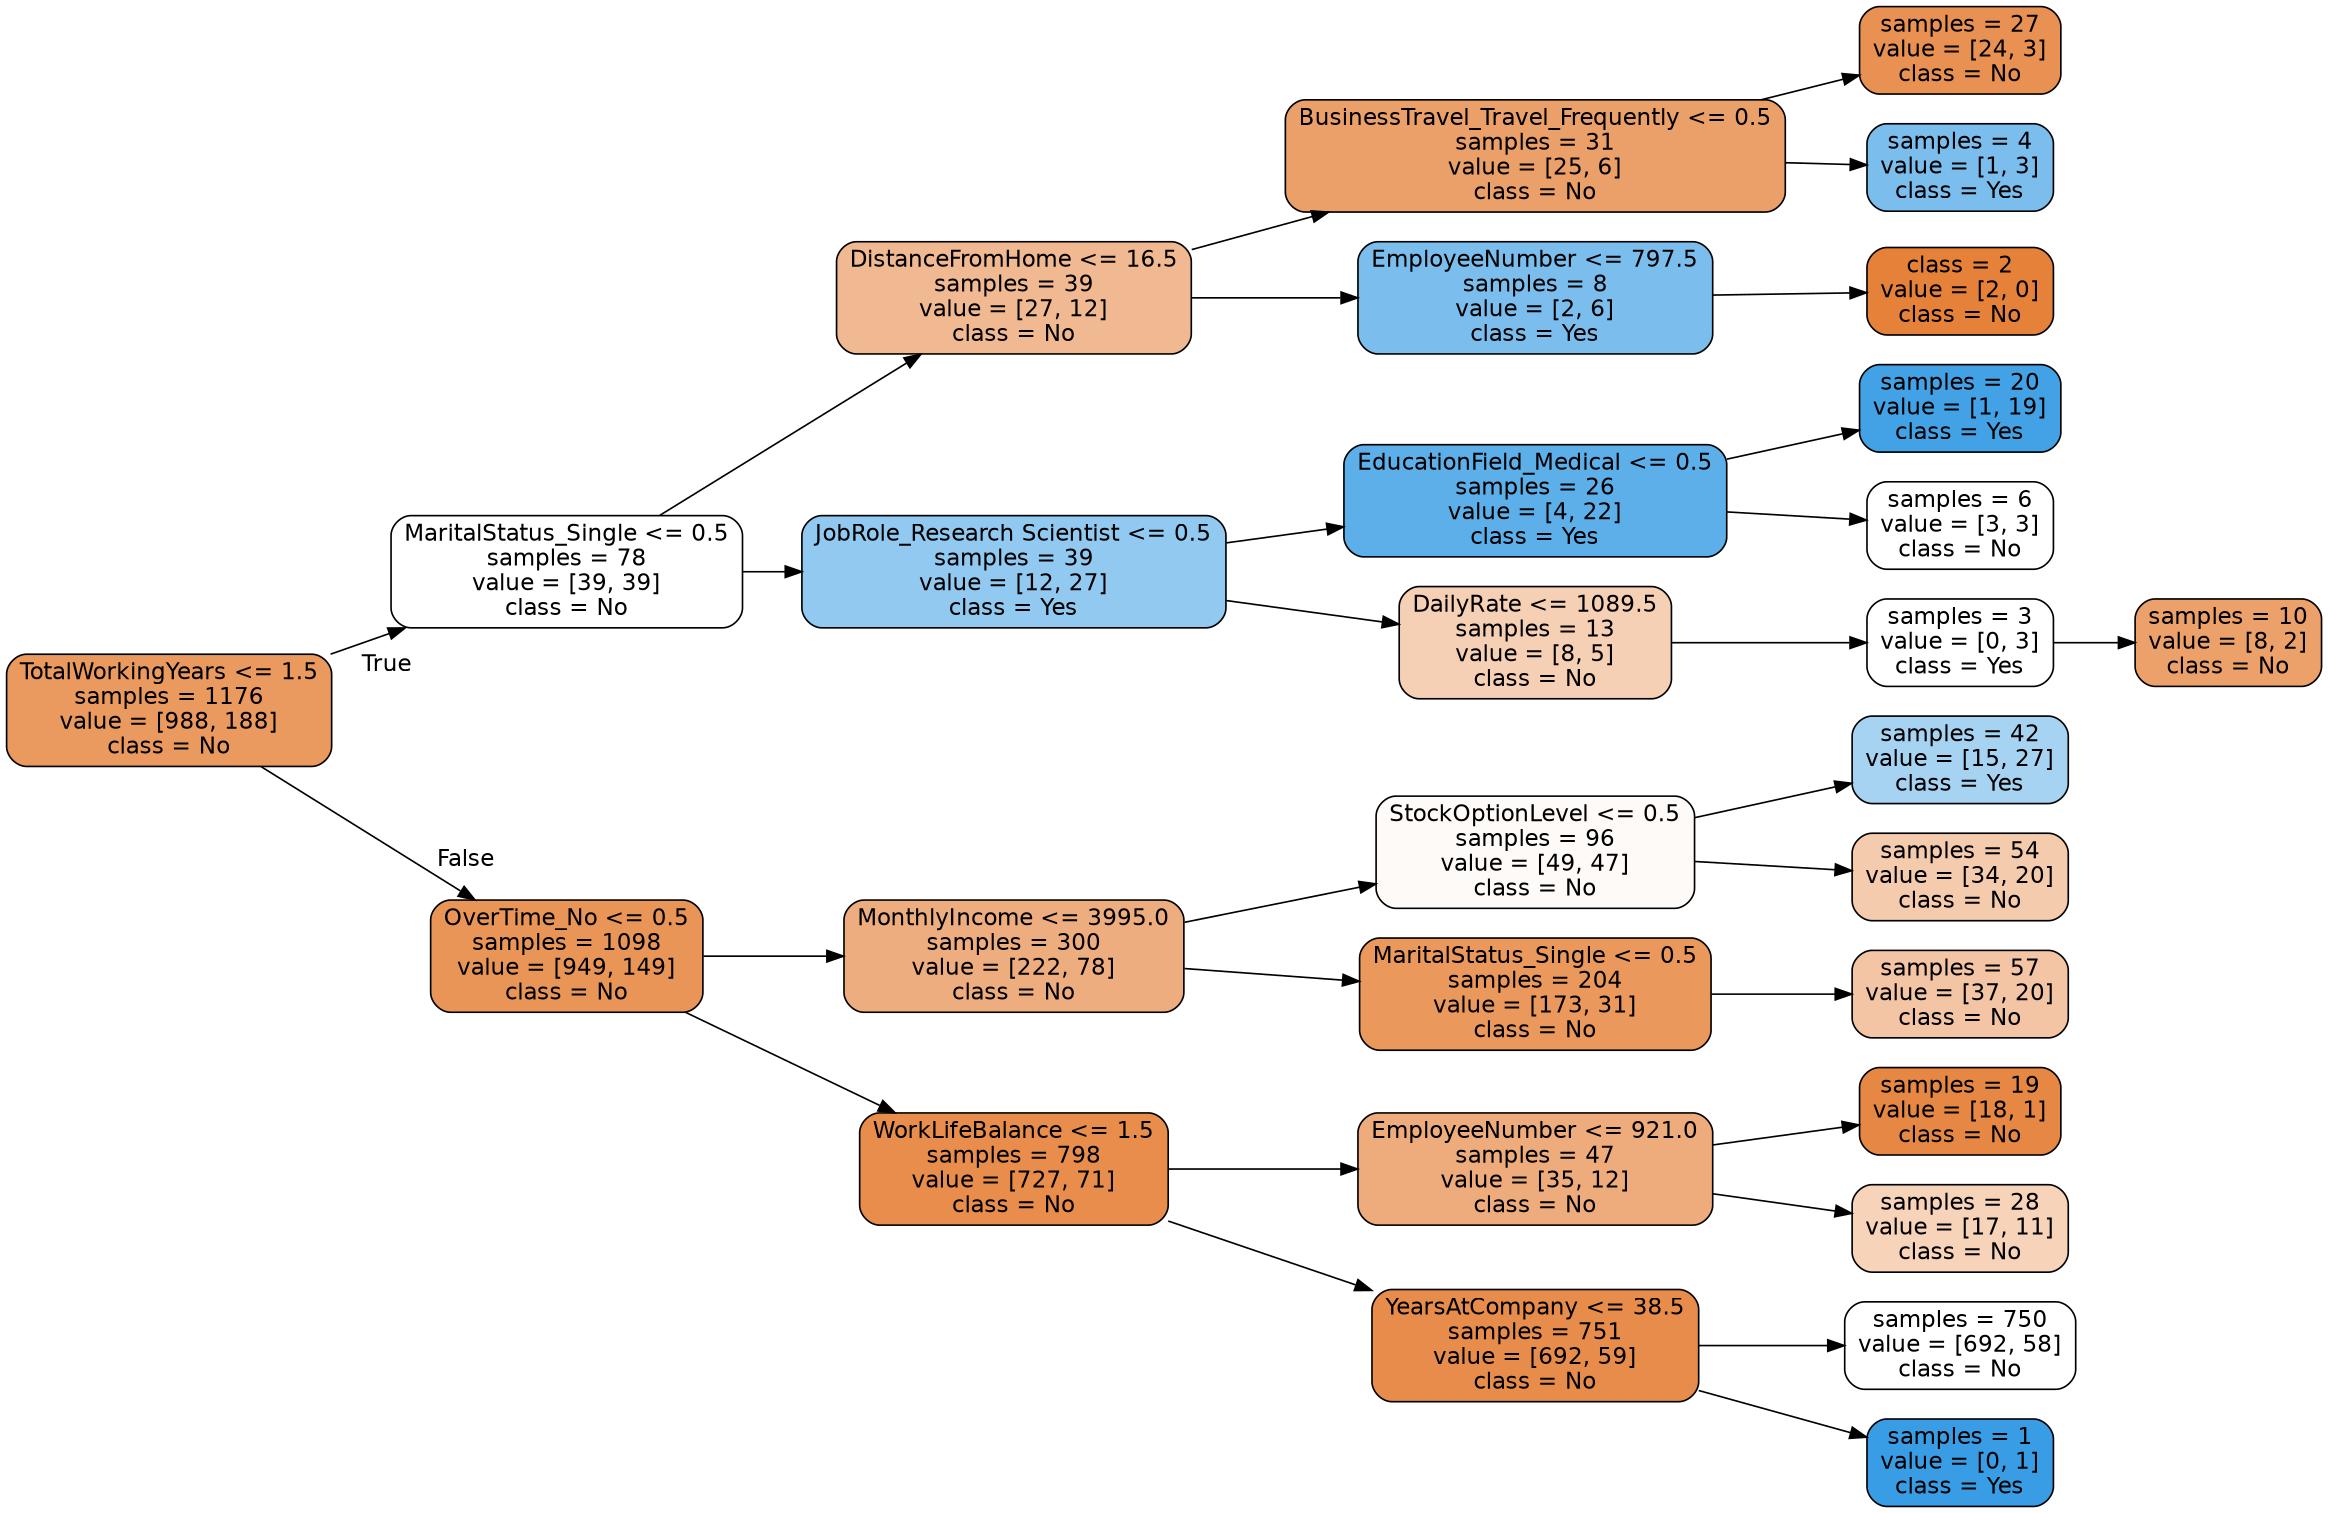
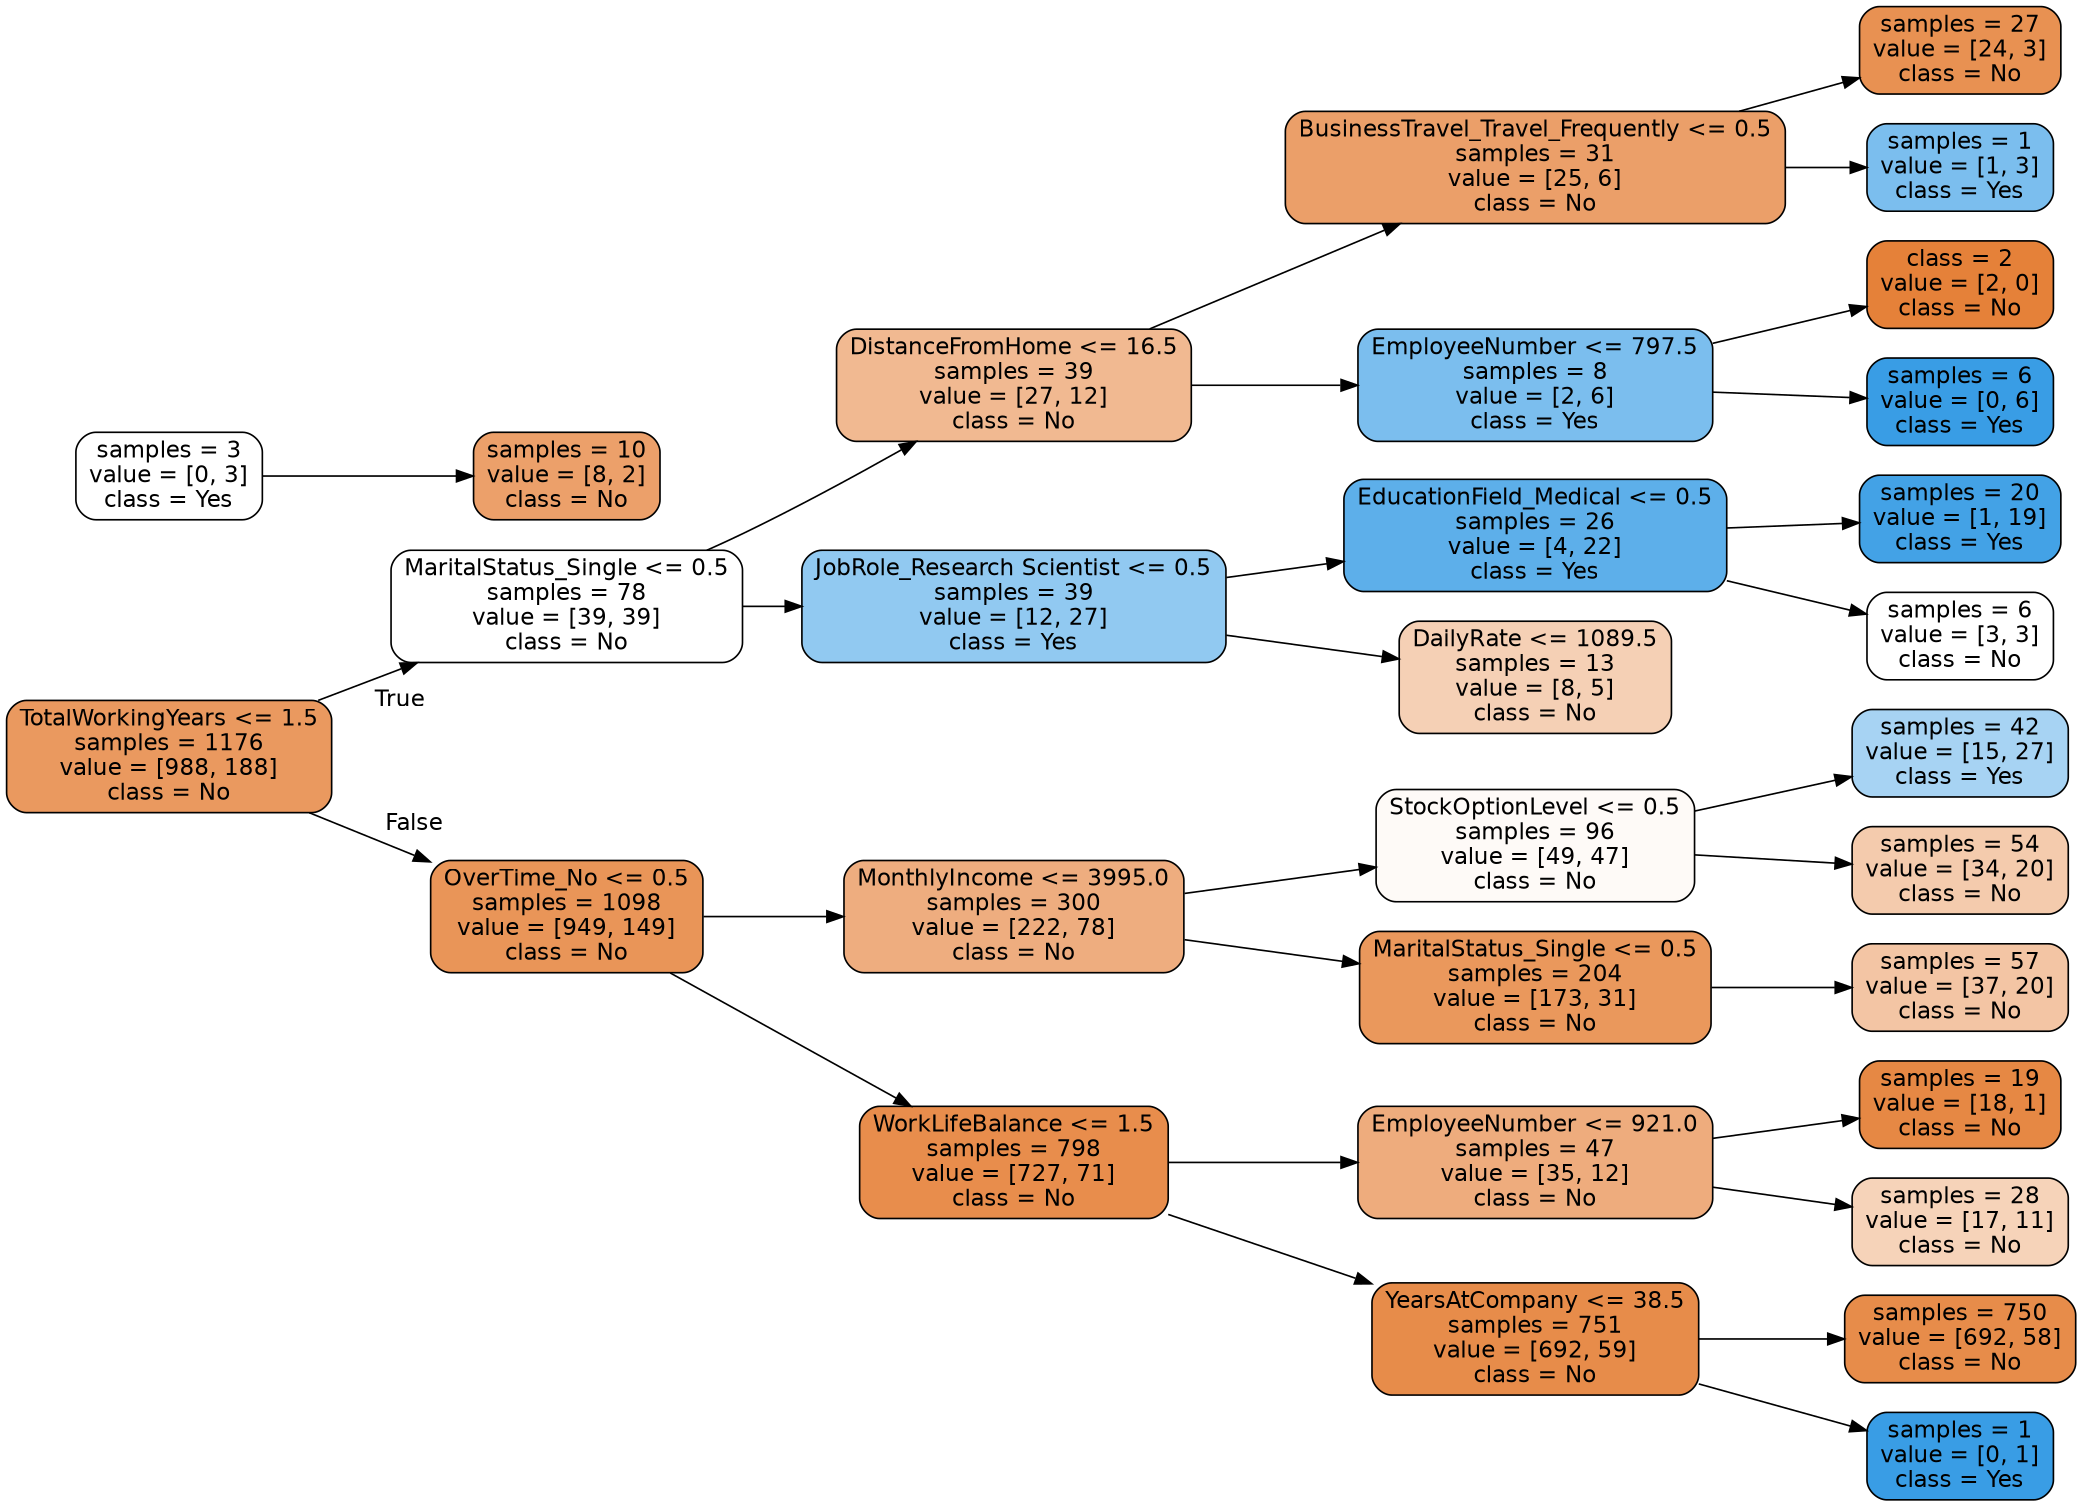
(1960, 167) -> (1960, 167)
none -> (1960, 402)
(1760, 643) -> none
(1960, 1346) -> (1960, 1339)
